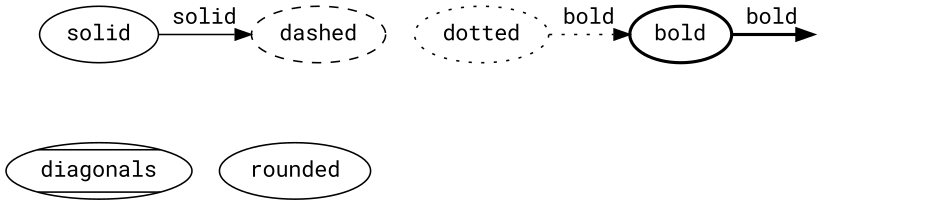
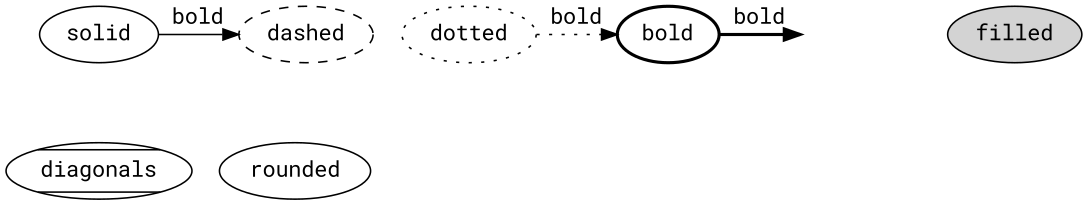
(205, 18) -> (198, 18)
none -> (1015, 34)
